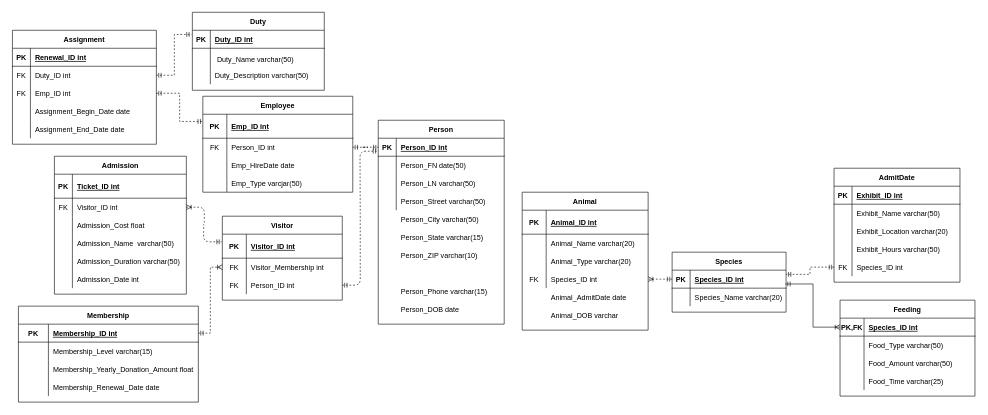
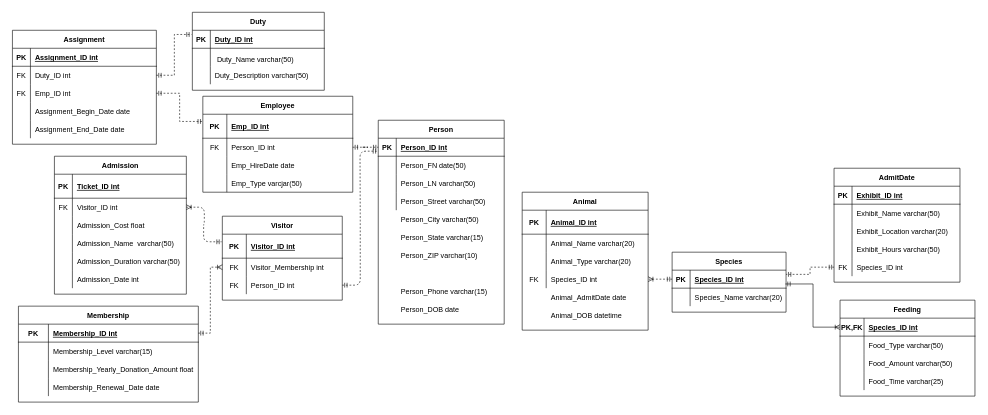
(60, 58) -> (66, 58)
(584, 316) -> (585, 316)
